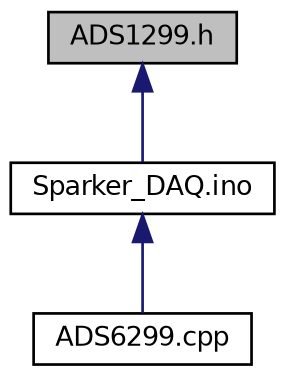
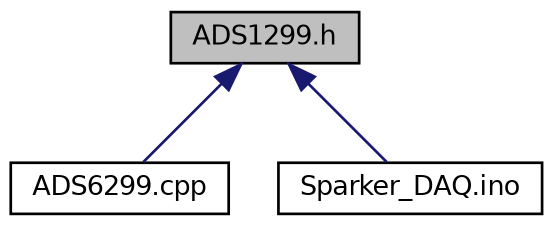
(143, 278) -> (183, 123)
